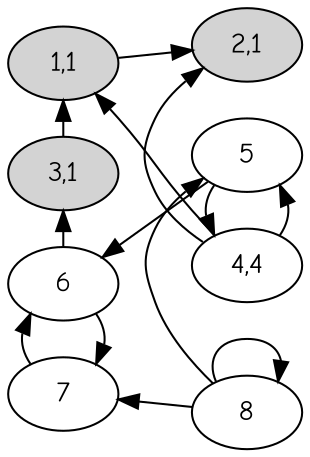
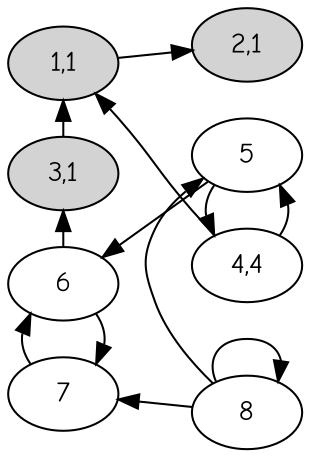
(150, 180) -> none
